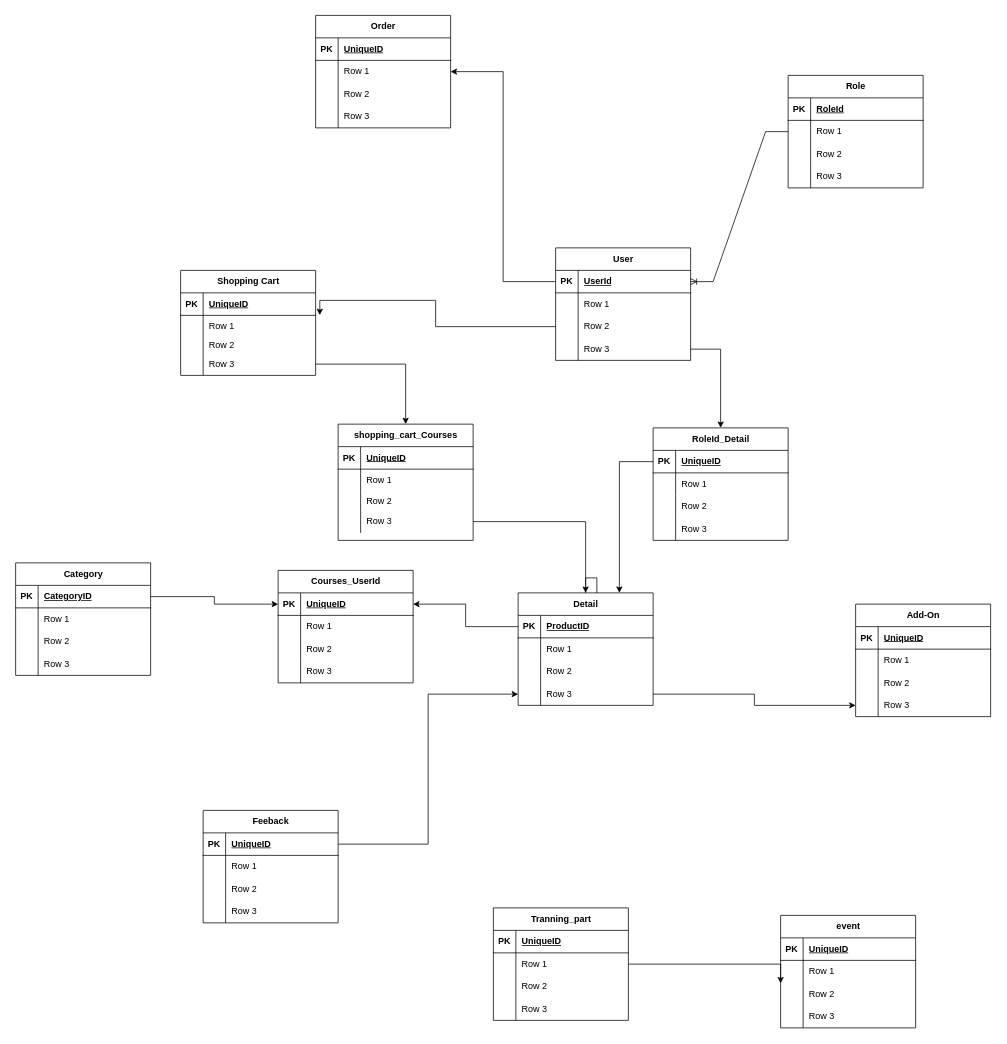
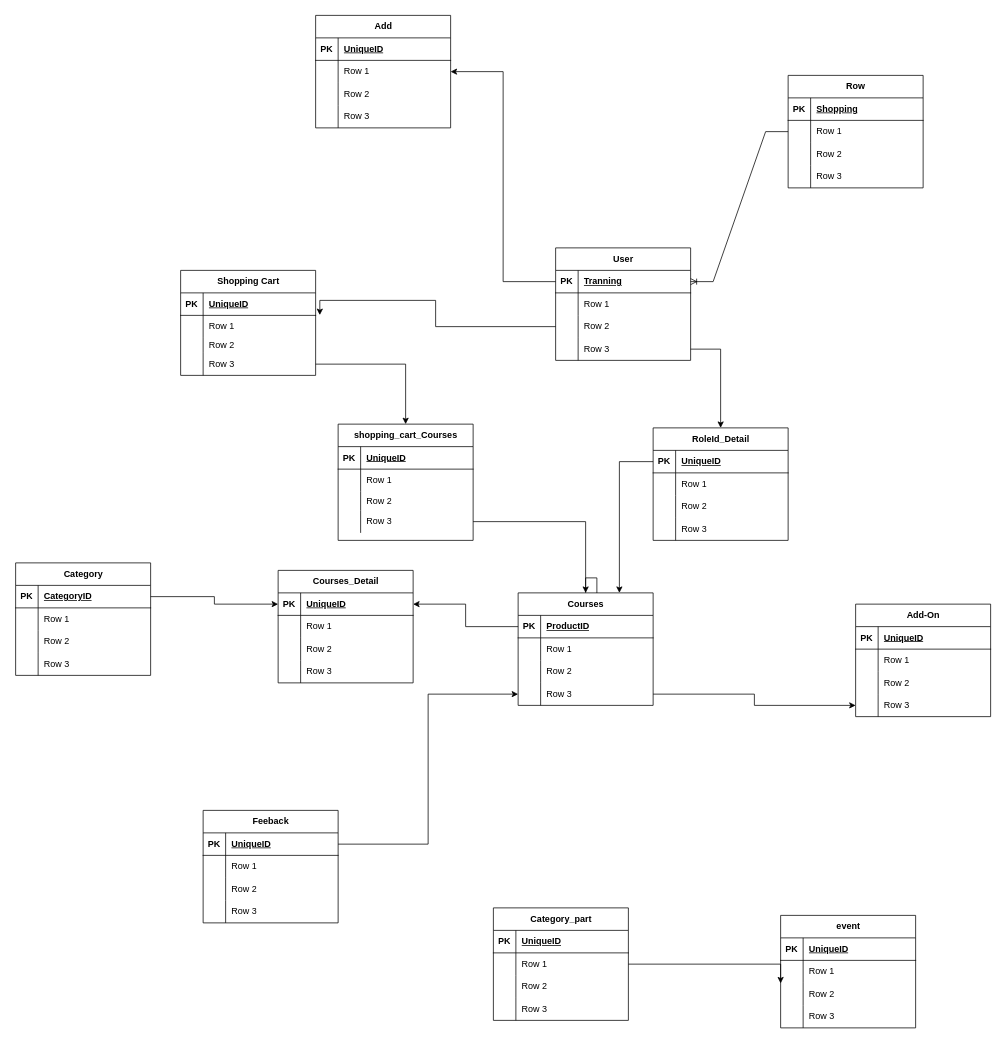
(383, 27) -> (383, 27)
(856, 87) -> (856, 87)
(830, 109) -> (835, 109)
(599, 282) -> (603, 282)
(346, 582) -> (346, 582)
(586, 604) -> (586, 604)
(561, 919) -> (561, 919)
